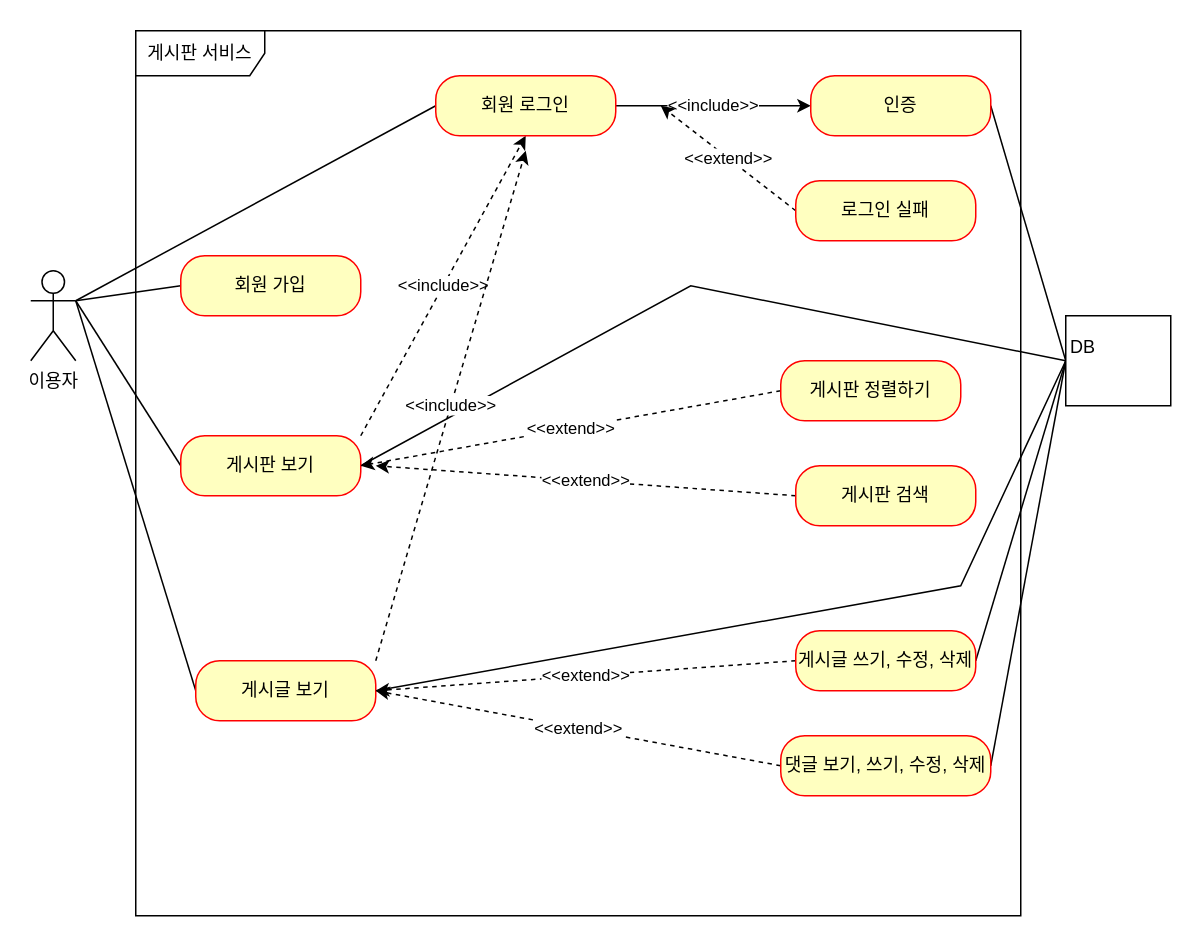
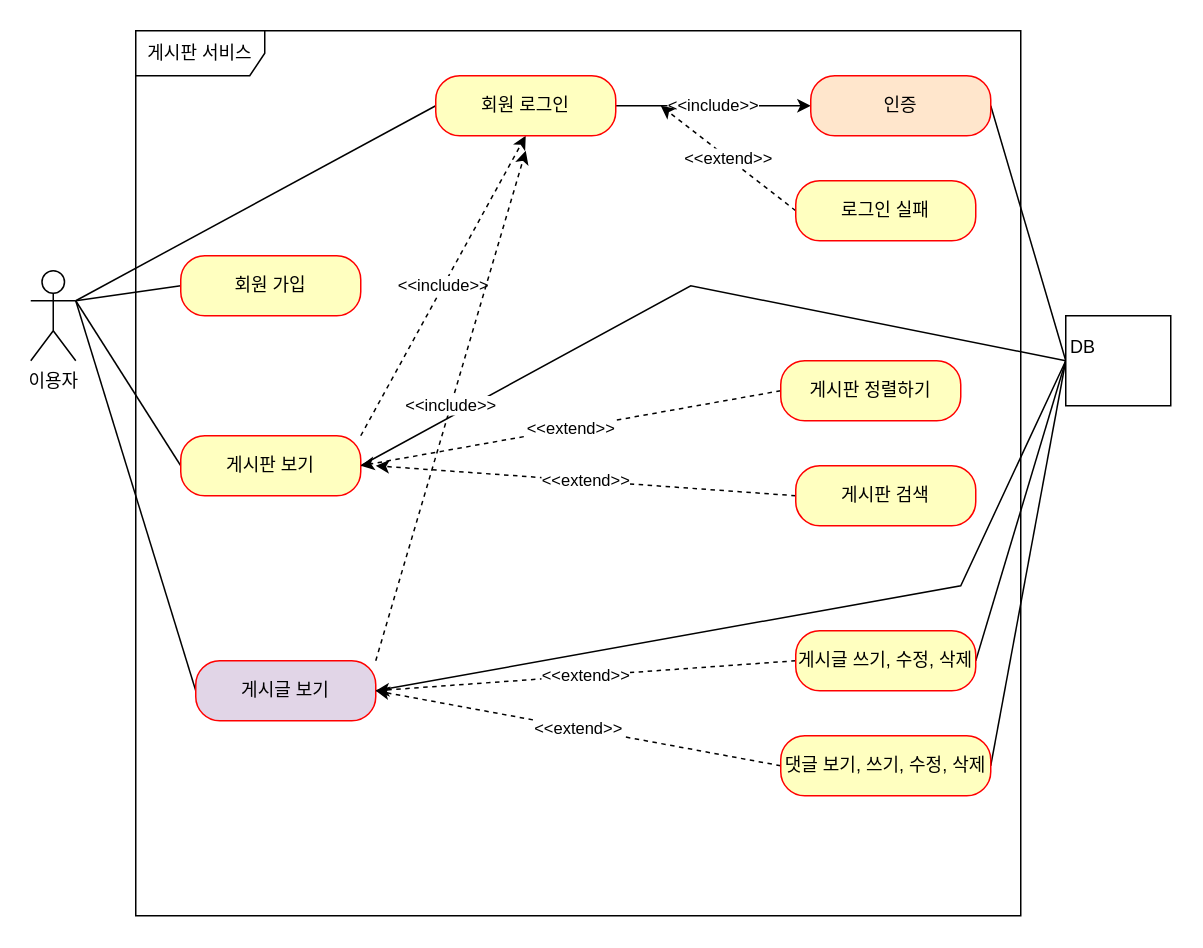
(901, 106) -> (901, 106)
(286, 691) -> (286, 691)
